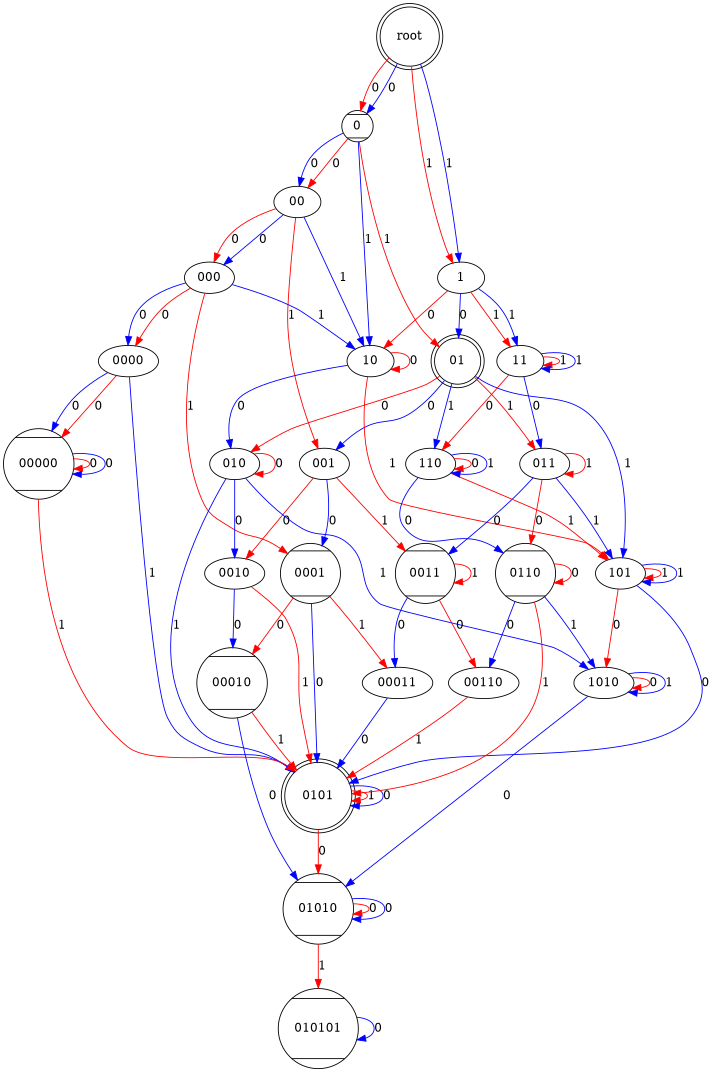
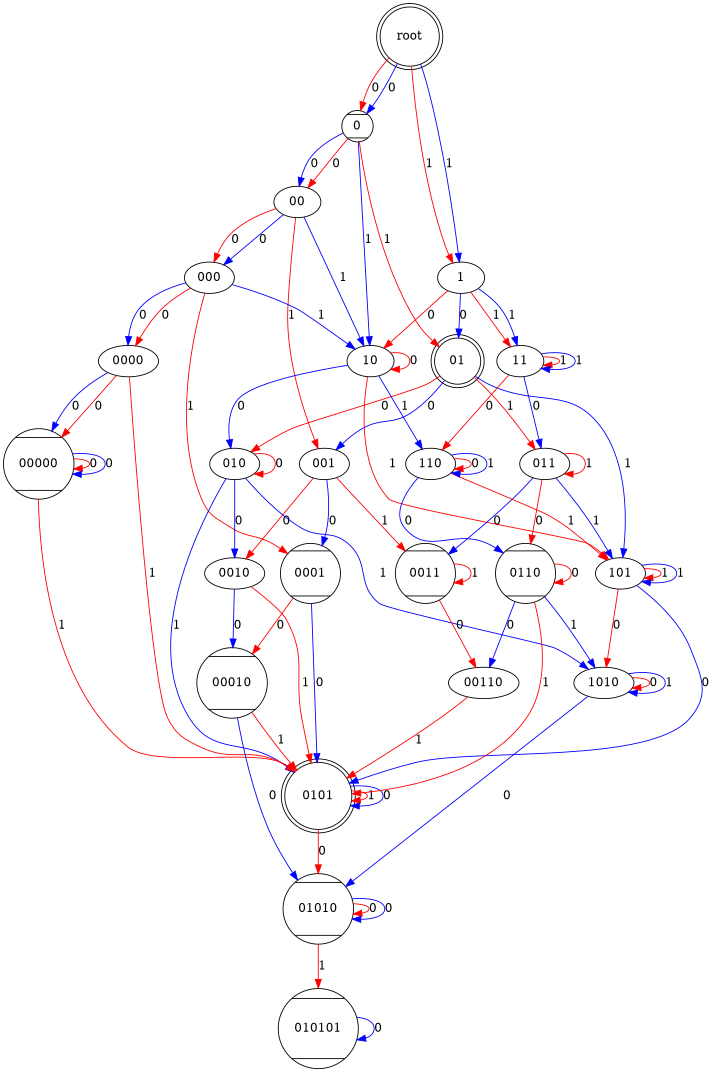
(444, 412) -> (398, 409)
(150, 616) -> (150, 616)
(398, 683) -> none
